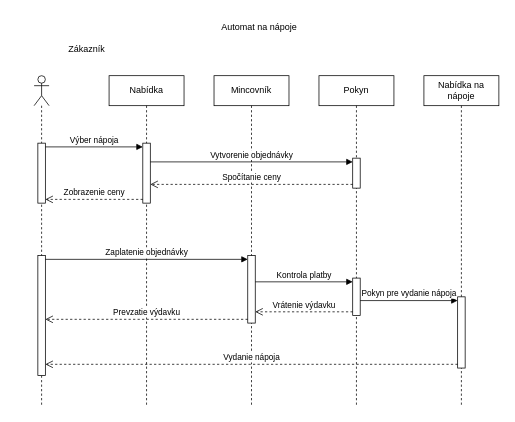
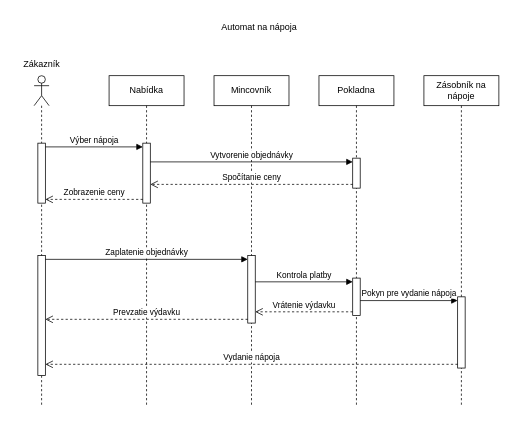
(260, 27) -> (260, 27)
(87, 49) -> (42, 64)
(357, 90) -> (357, 90)
(462, 90) -> (462, 90)
